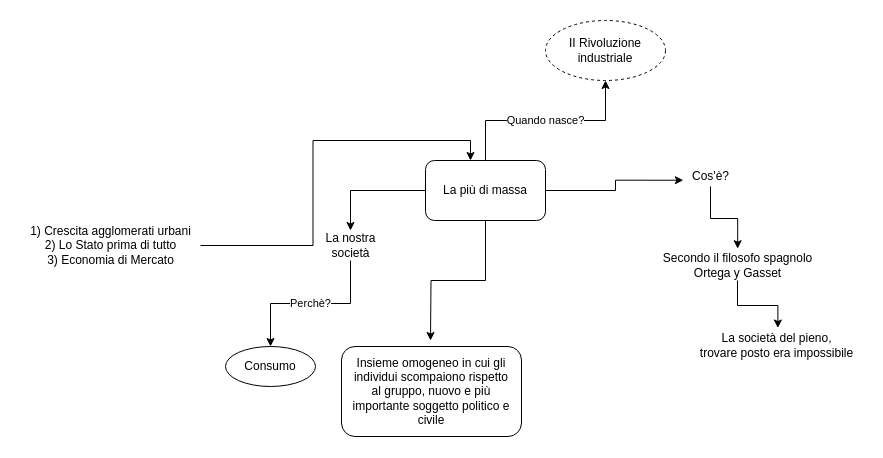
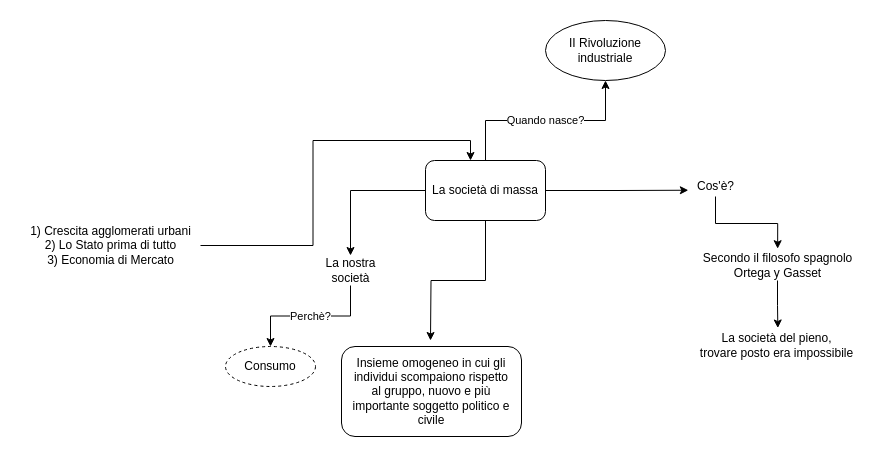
(606, 51) -> (606, 51)
(711, 177) -> (716, 187)
(486, 191) -> (486, 191)
(351, 246) -> (351, 271)
(738, 266) -> (778, 266)
(271, 367) -> (271, 367)
